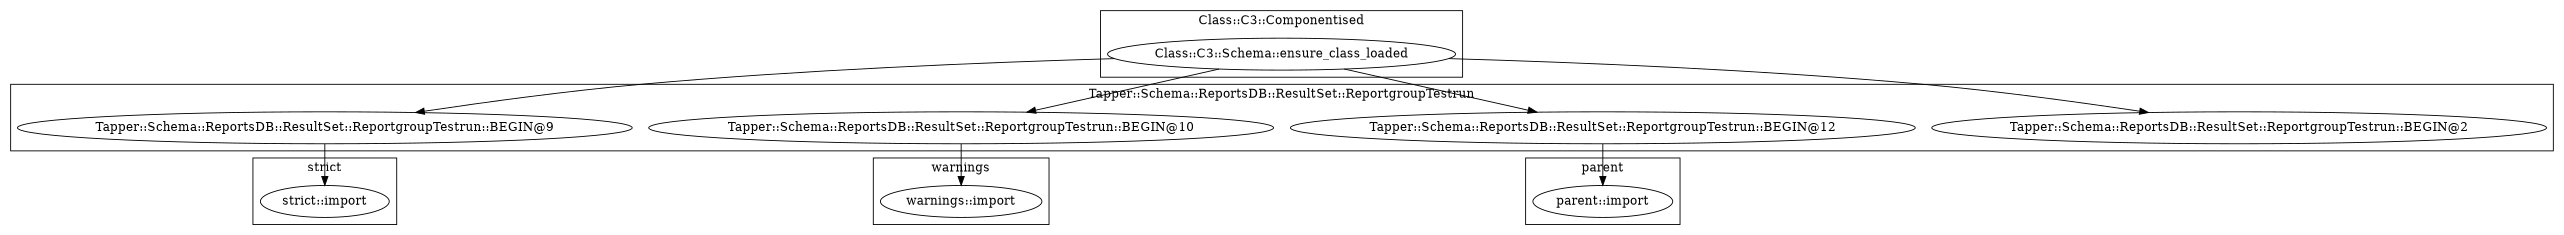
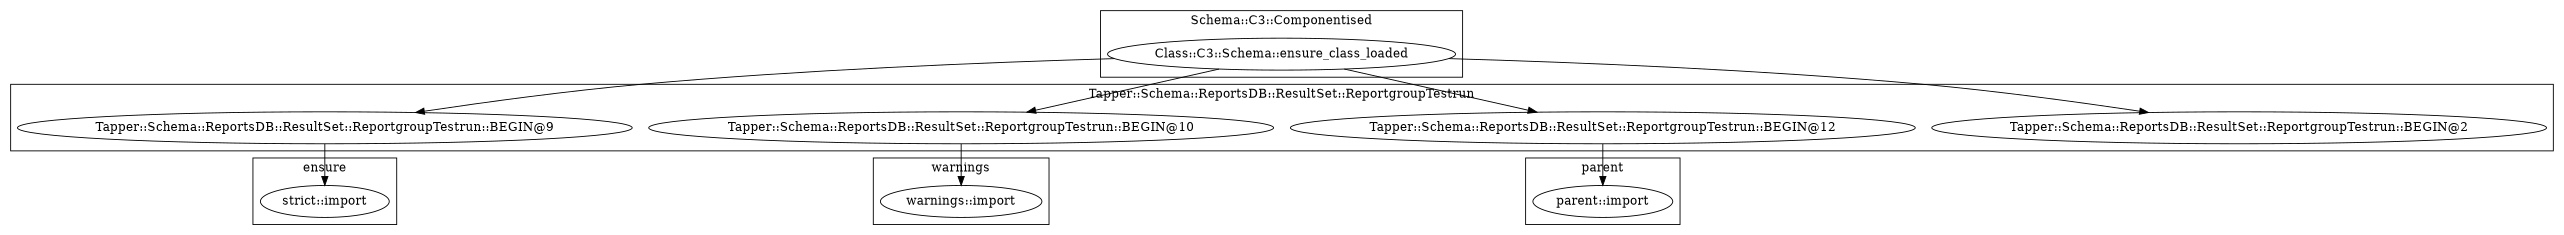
(1282, 21) -> (1282, 21)
(325, 168) -> (325, 168)
